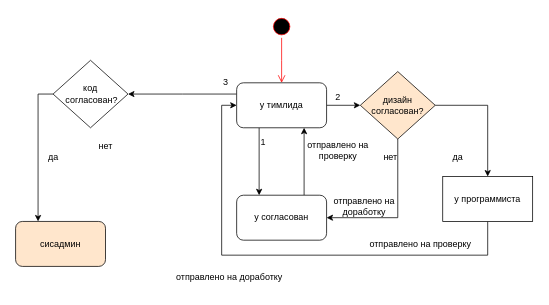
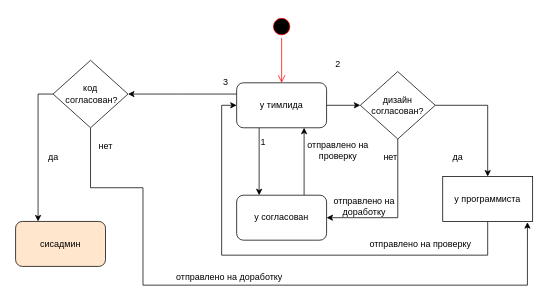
(338, 98) -> (338, 64)
(398, 105) -> (398, 105)
none -> (90, 184)
